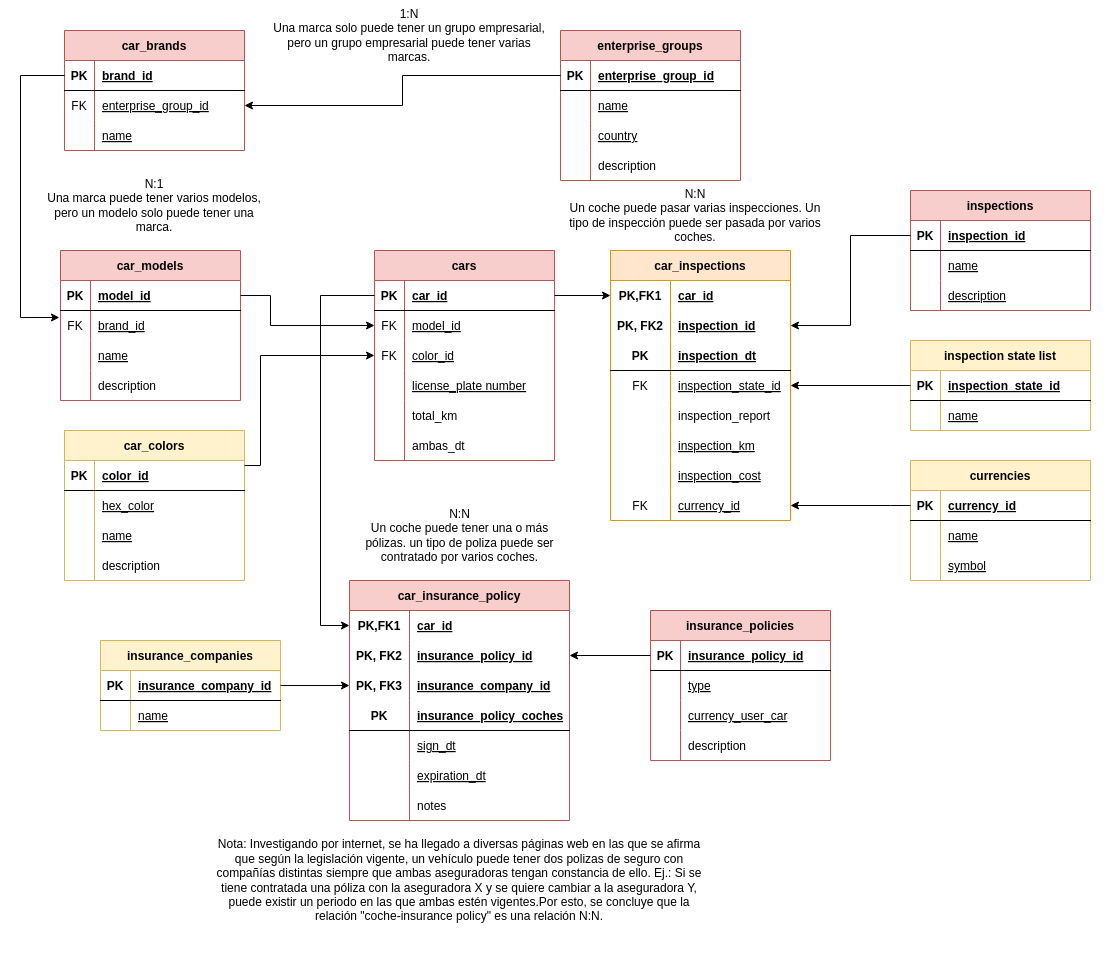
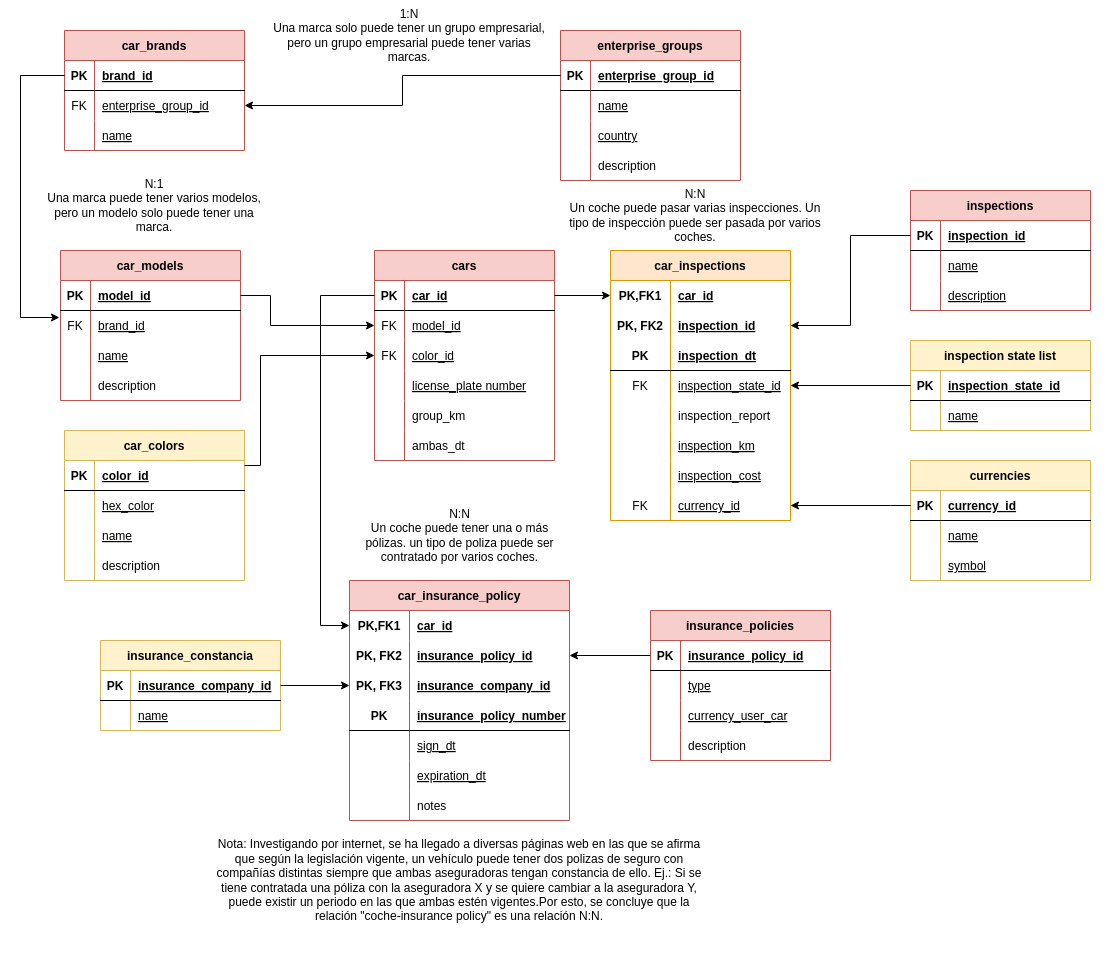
(437, 416) -> (439, 416)
(190, 656) -> (190, 656)
(490, 716) -> (490, 716)
